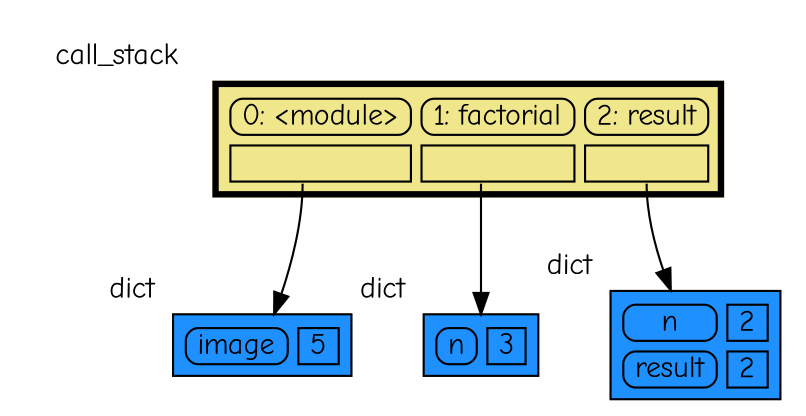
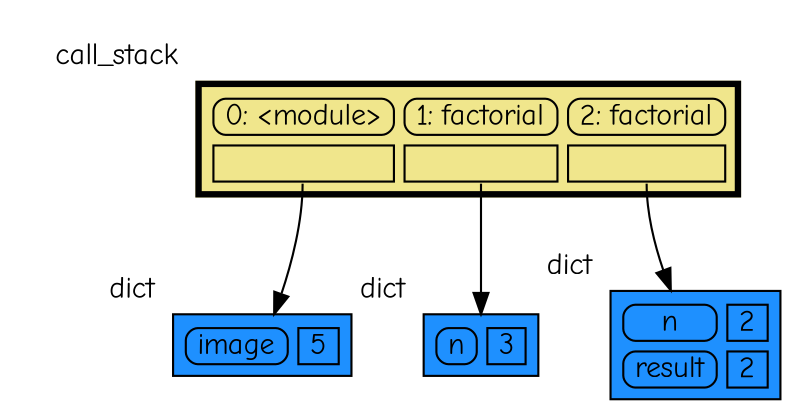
(647, 116) -> (647, 116)
